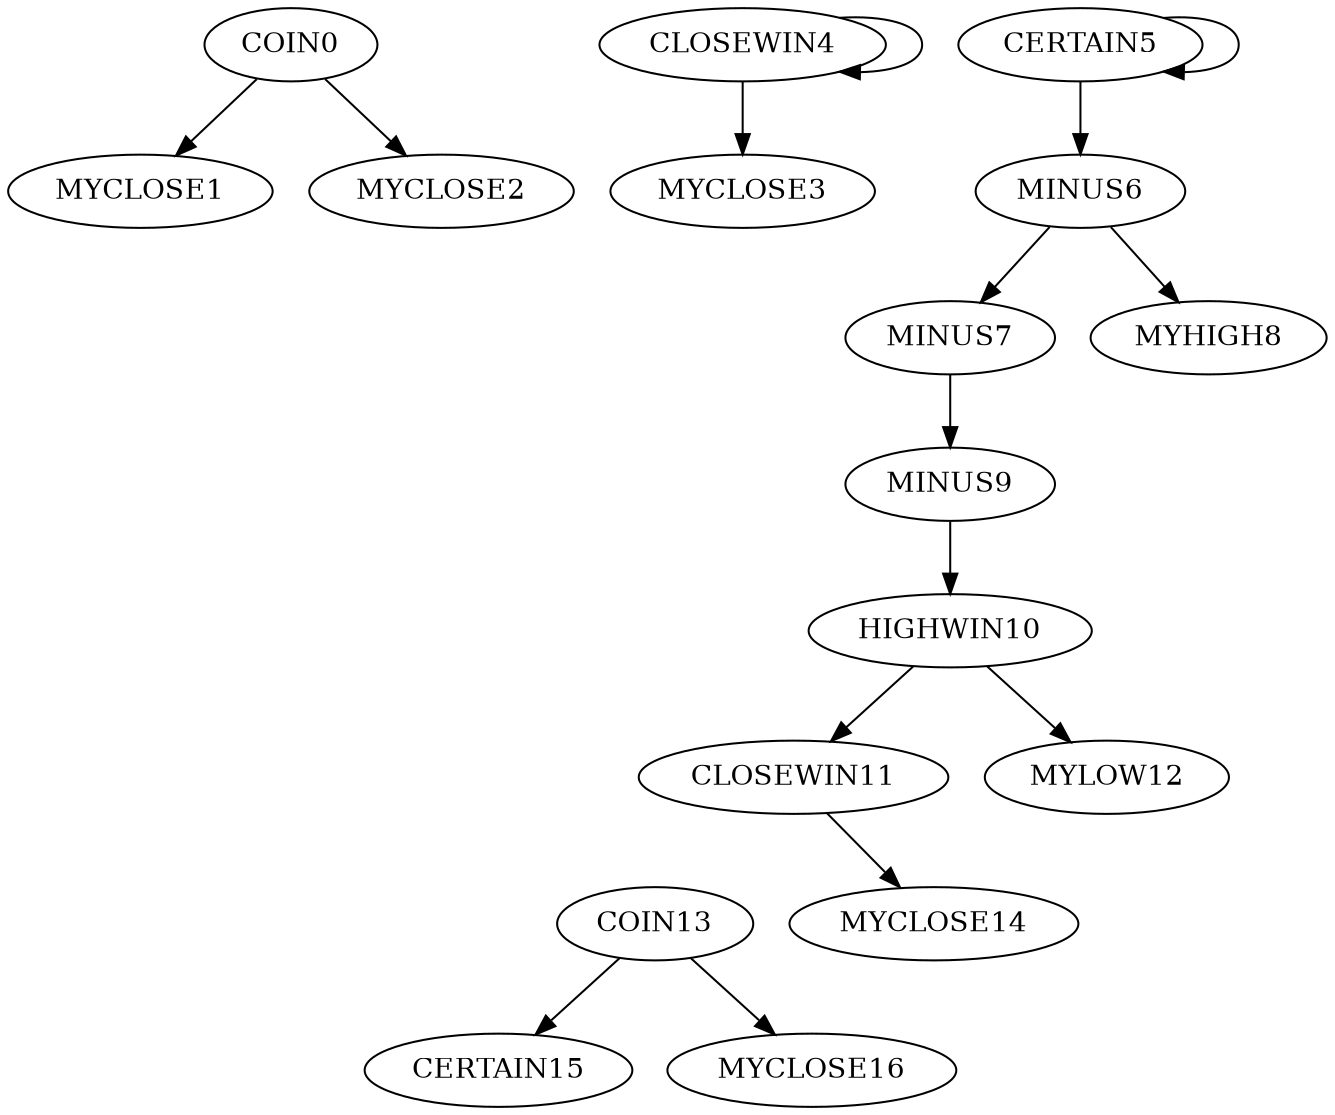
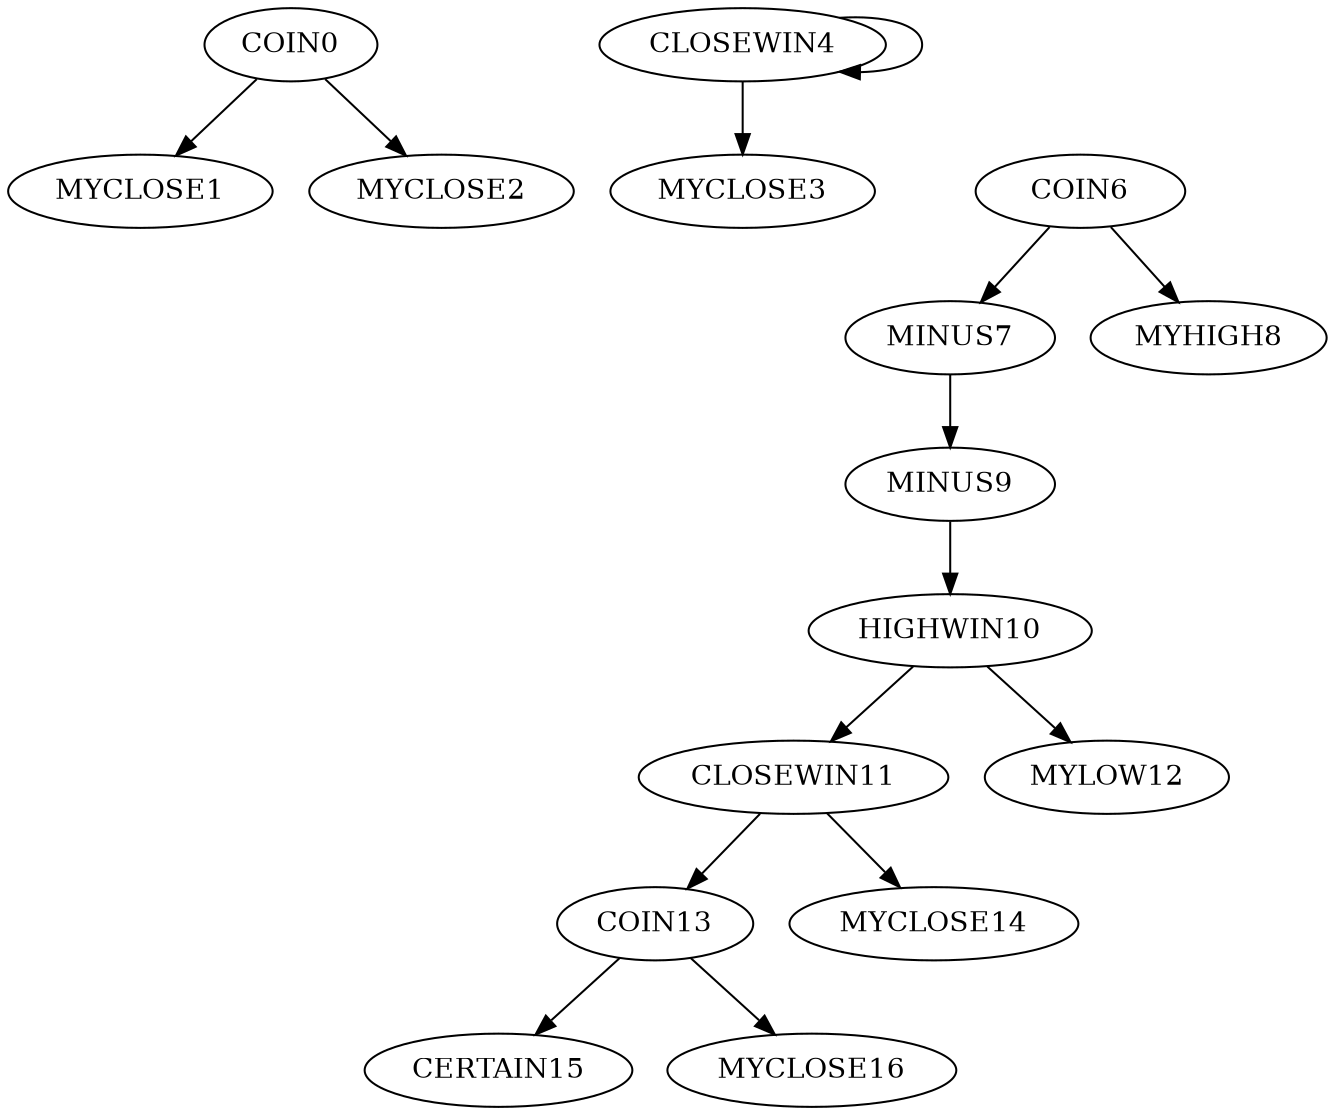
(1080, 45) -> none
(1080, 191) -> (1080, 191)
none -> (731, 844)
